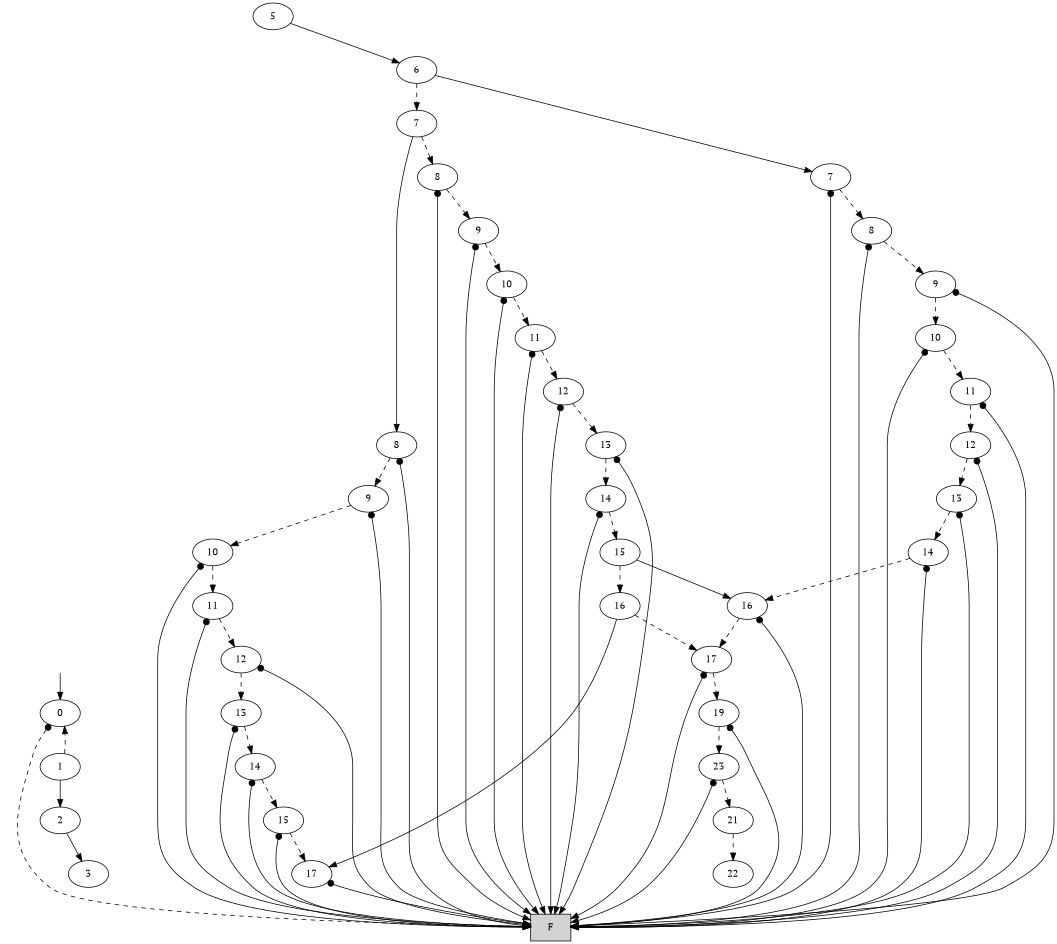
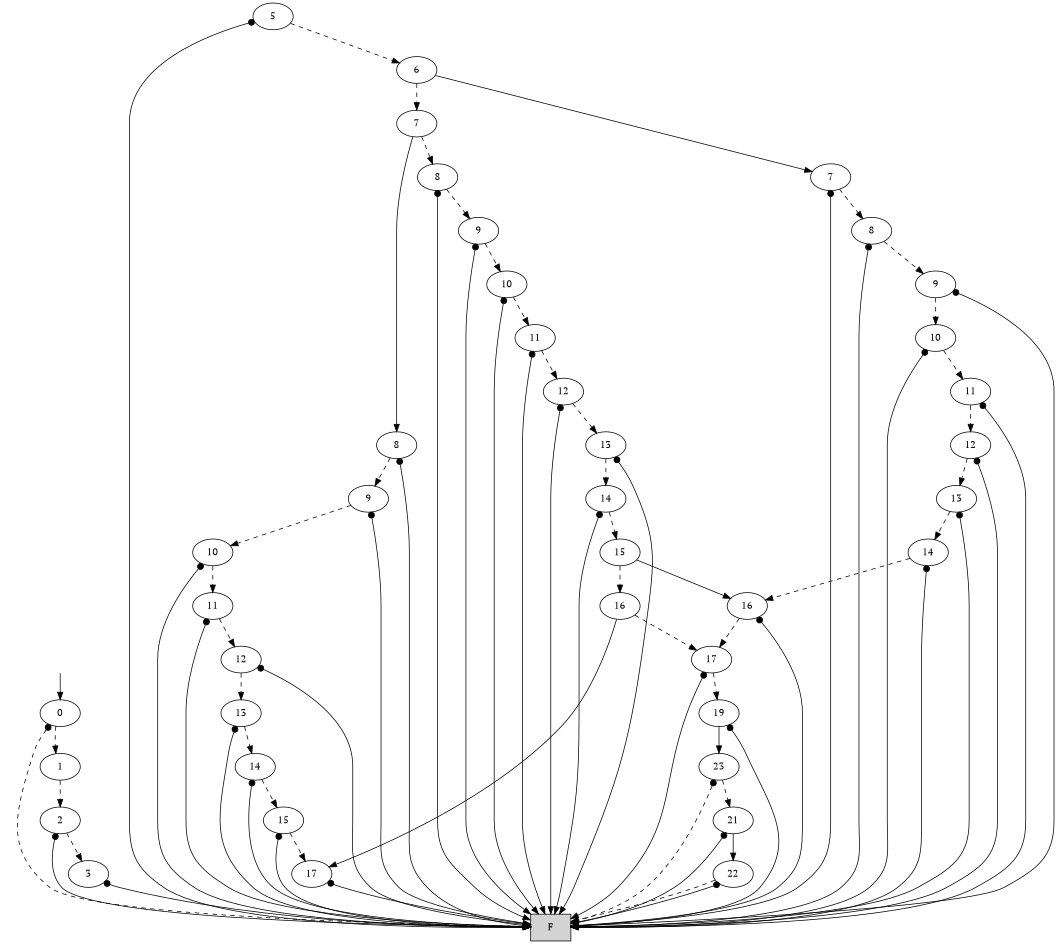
(341, 42) -> (341, 42)
none -> (129, 611)
(719, 736) -> (719, 736)
(65, 744) -> (55, 736)
(60, 790) -> (60, 790)
(73, 844) -> (73, 844)
(733, 844) -> (733, 844)
(662, 871) -> (662, 871)
none -> (667, 892)
none -> (647, 902)
none -> (647, 906)
none -> (315, 918)
none -> (265, 919)
